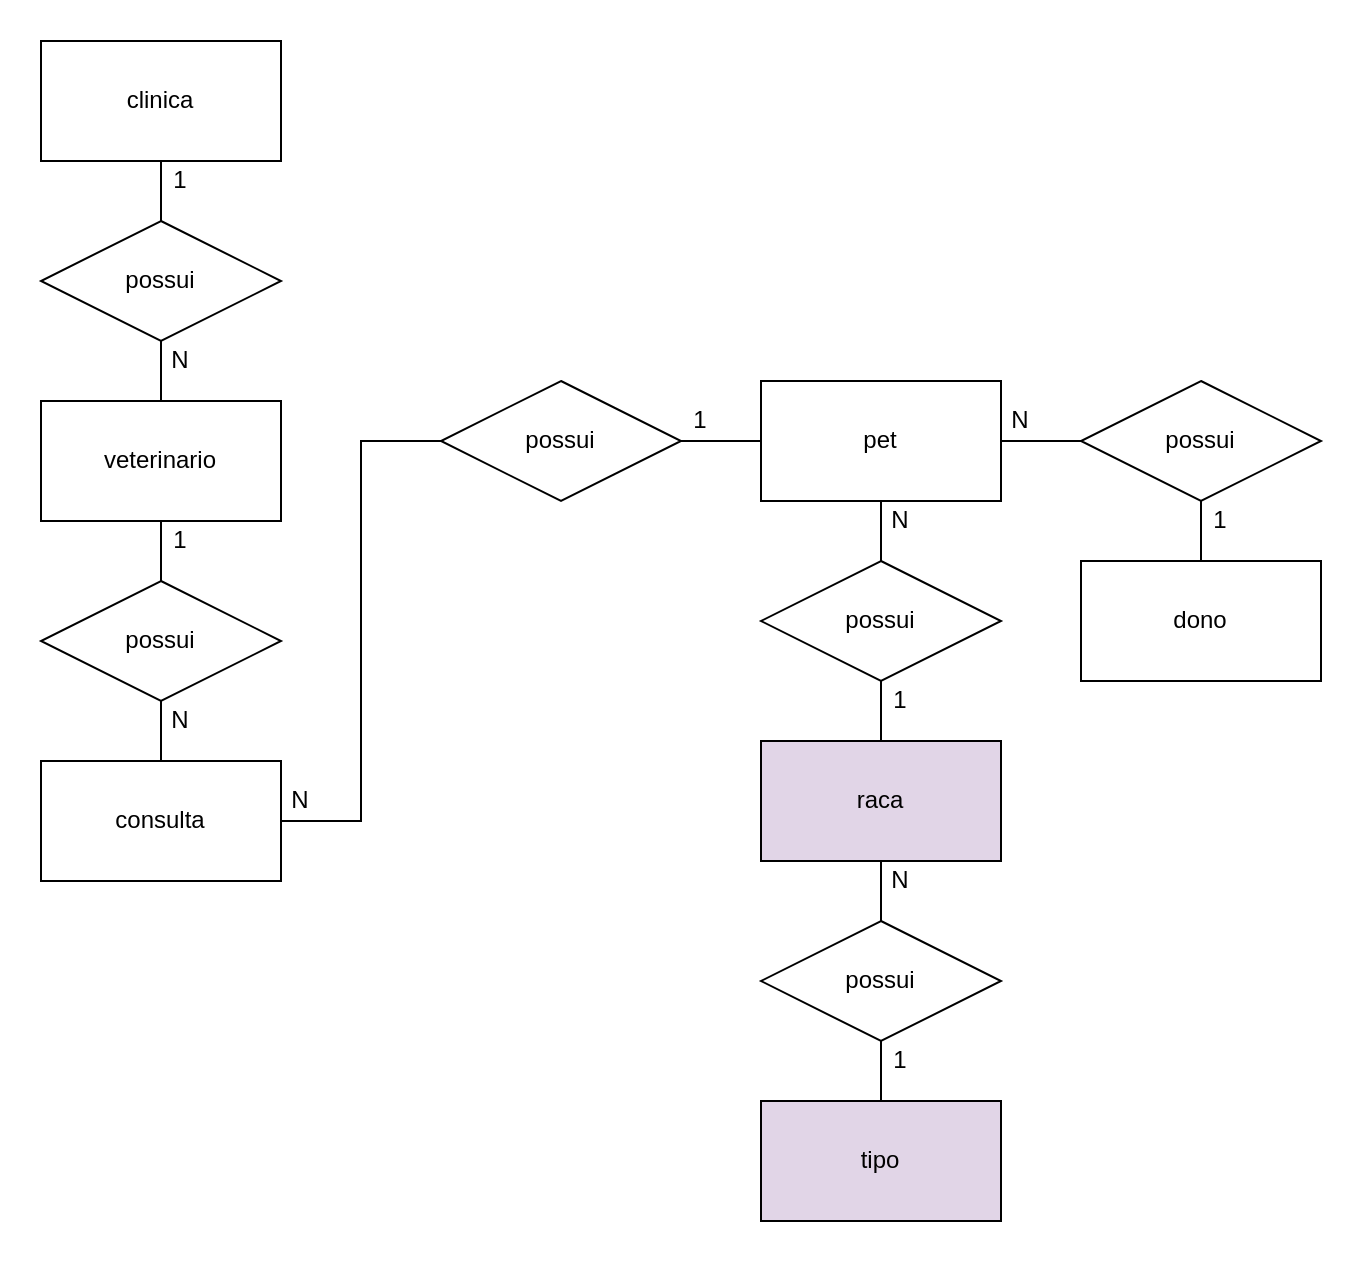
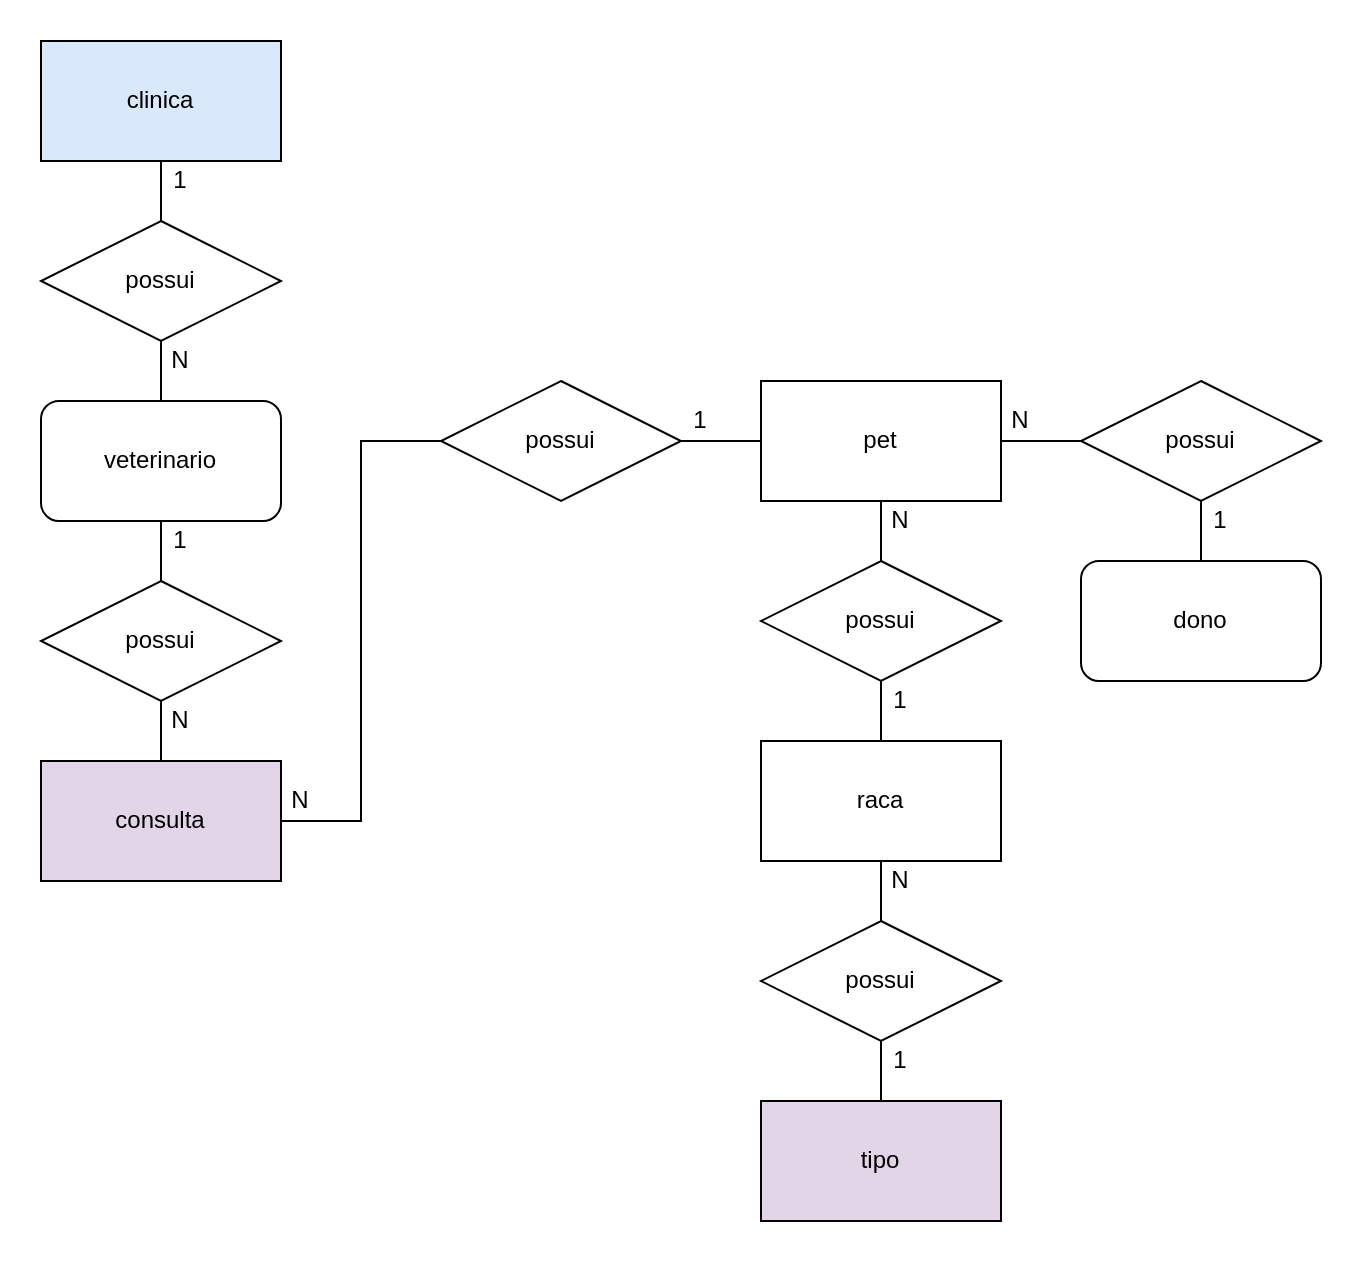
(161, 101) -> (161, 101)
(161, 461) -> (161, 461)
(1201, 621) -> (1201, 621)
(881, 801) -> (881, 801)
(161, 821) -> (161, 821)
